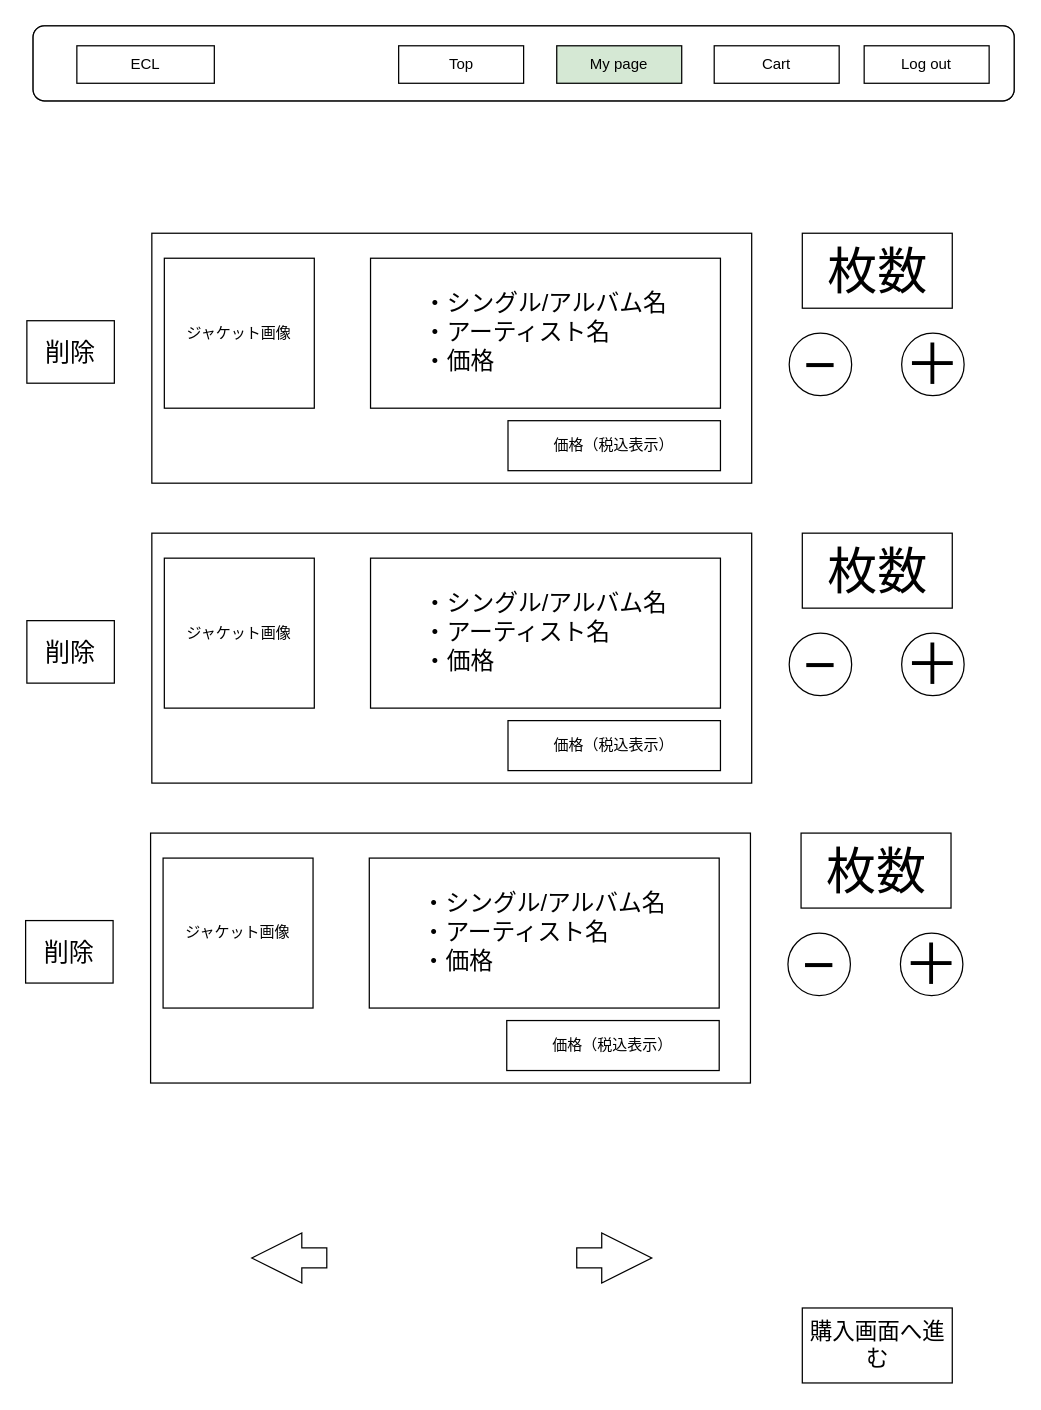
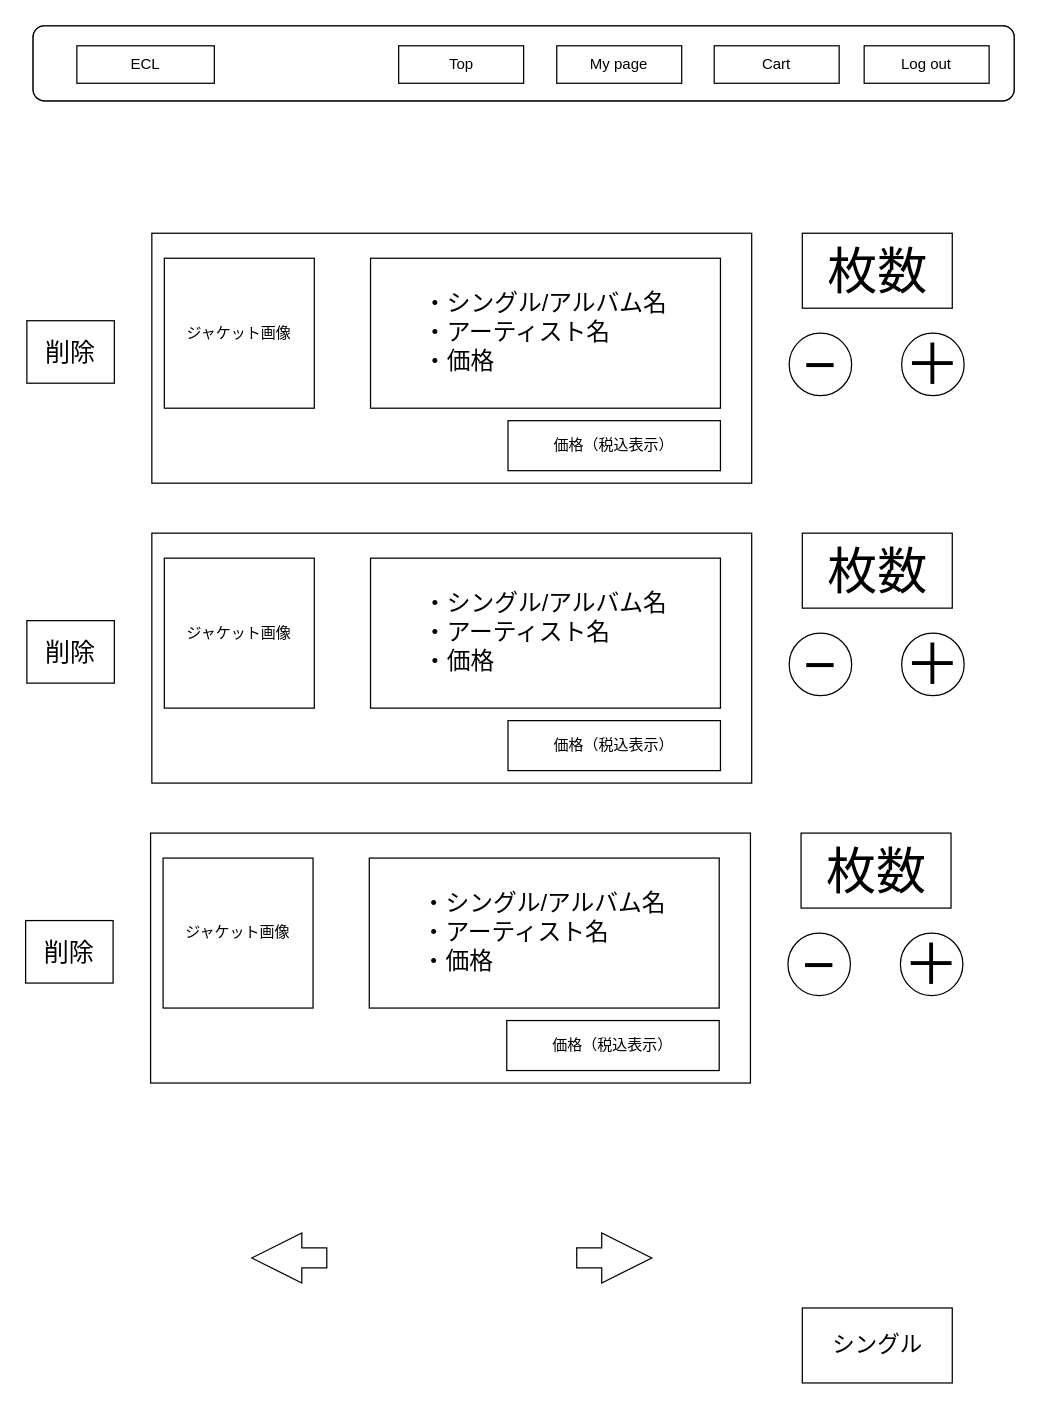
(619, 64) -> (619, 64)
(878, 1346) -> (878, 1346)
